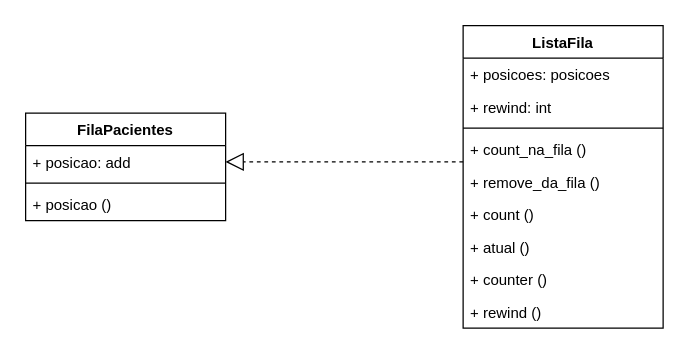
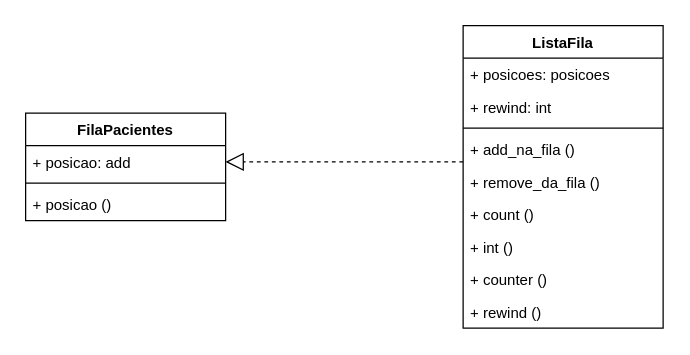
(540, 150) -> (531, 150)
(508, 248) -> (500, 248)
